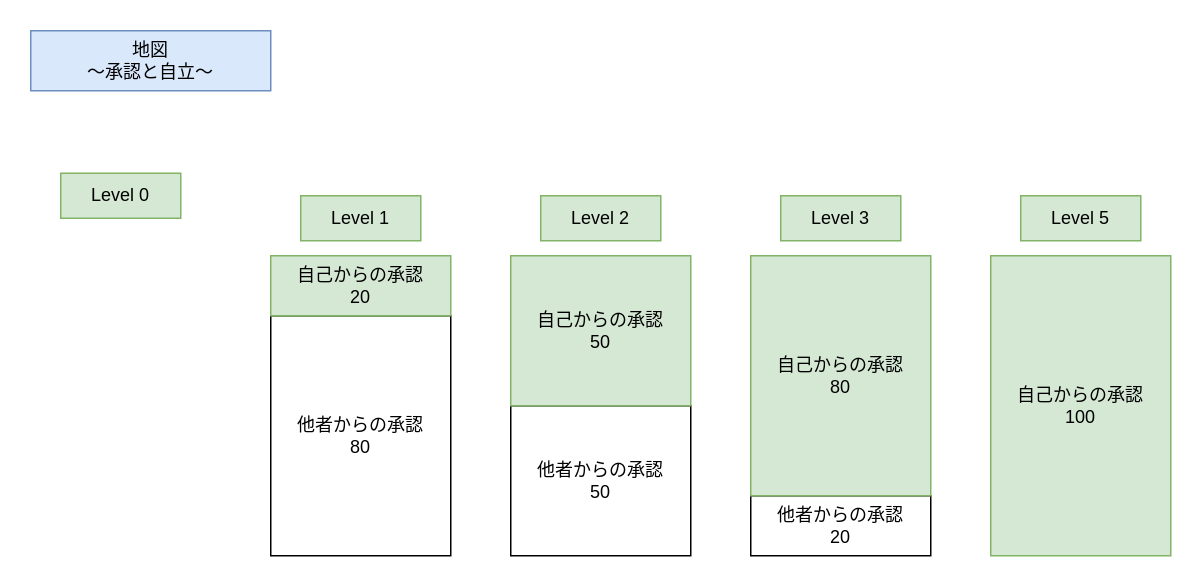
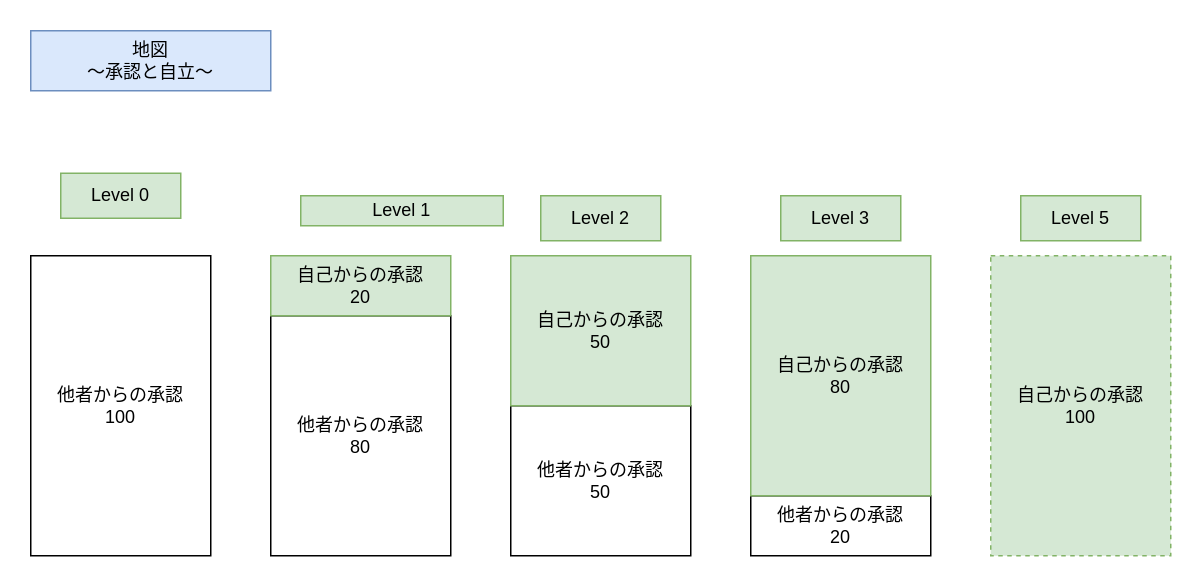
(361, 218) -> (402, 211)
none -> (121, 406)
(1081, 406) -> (1081, 406)
